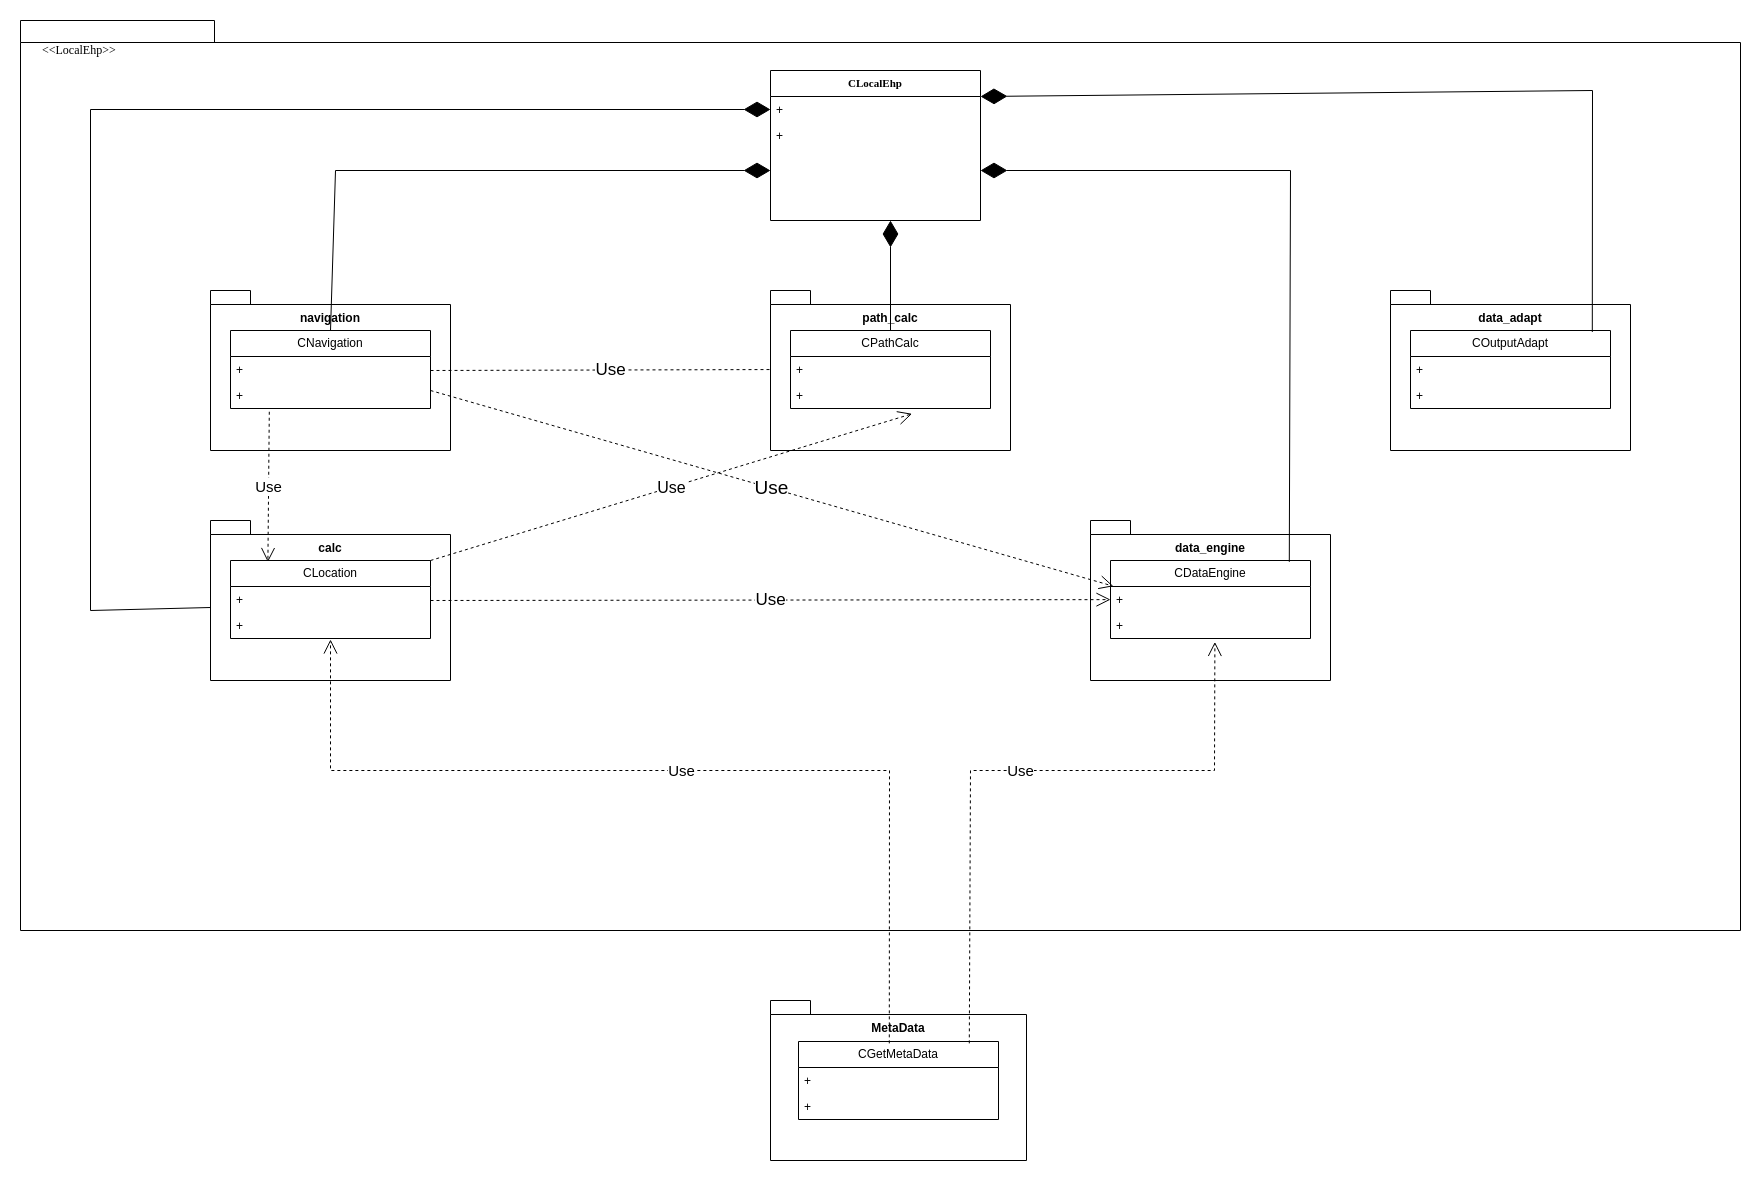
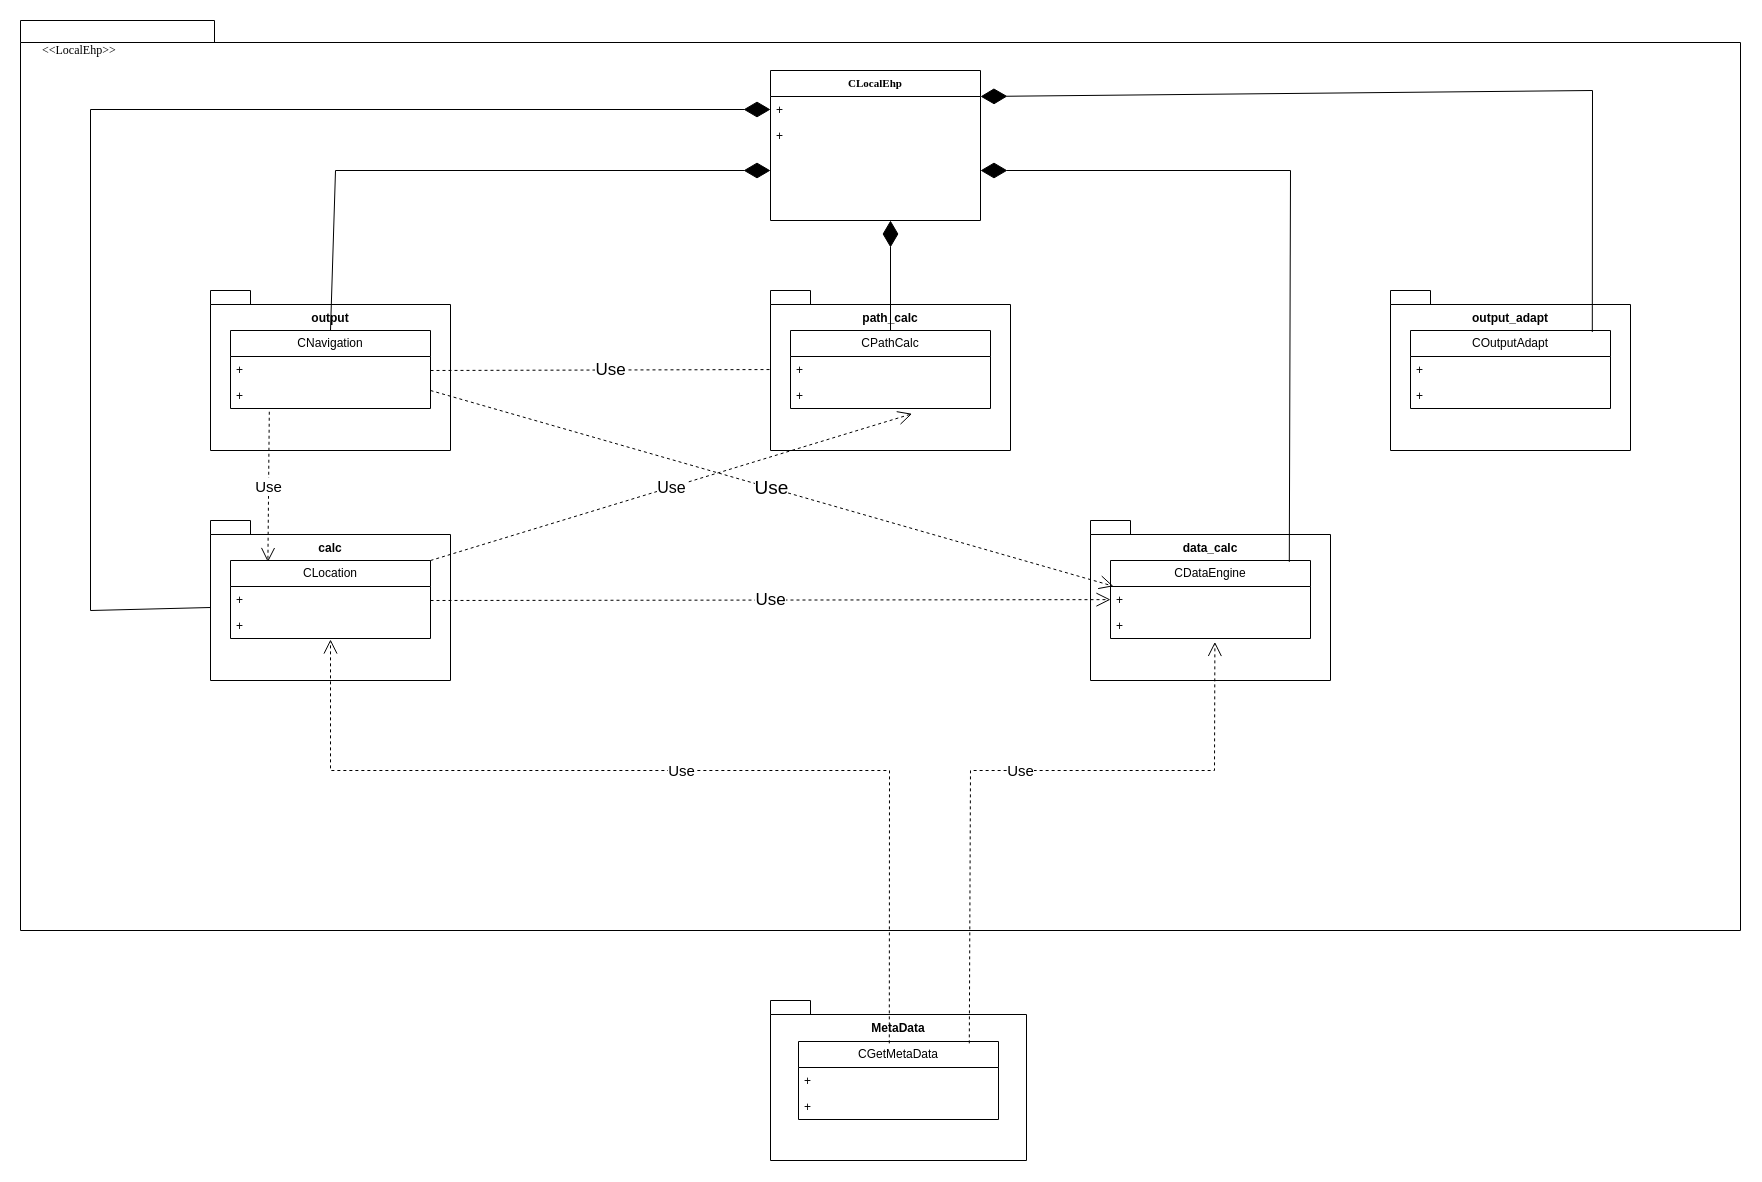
(331, 376) -> (331, 376)
(1511, 376) -> (1511, 376)
(1211, 606) -> (1211, 606)
